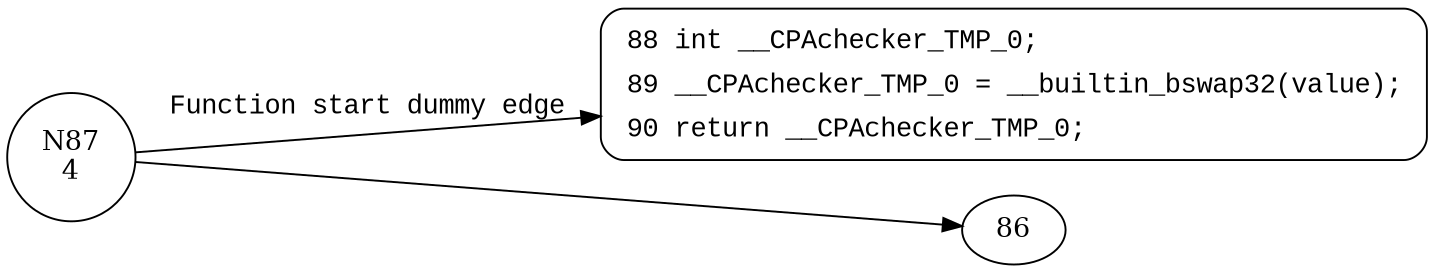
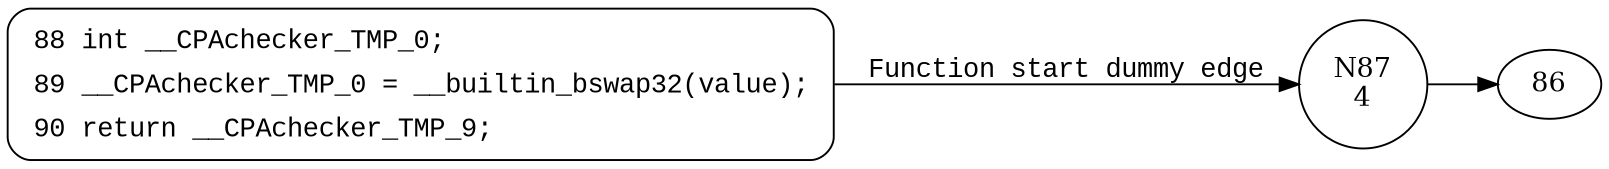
(881, 128) -> (288, 128)
(358, 135) -> (1057, 84)
